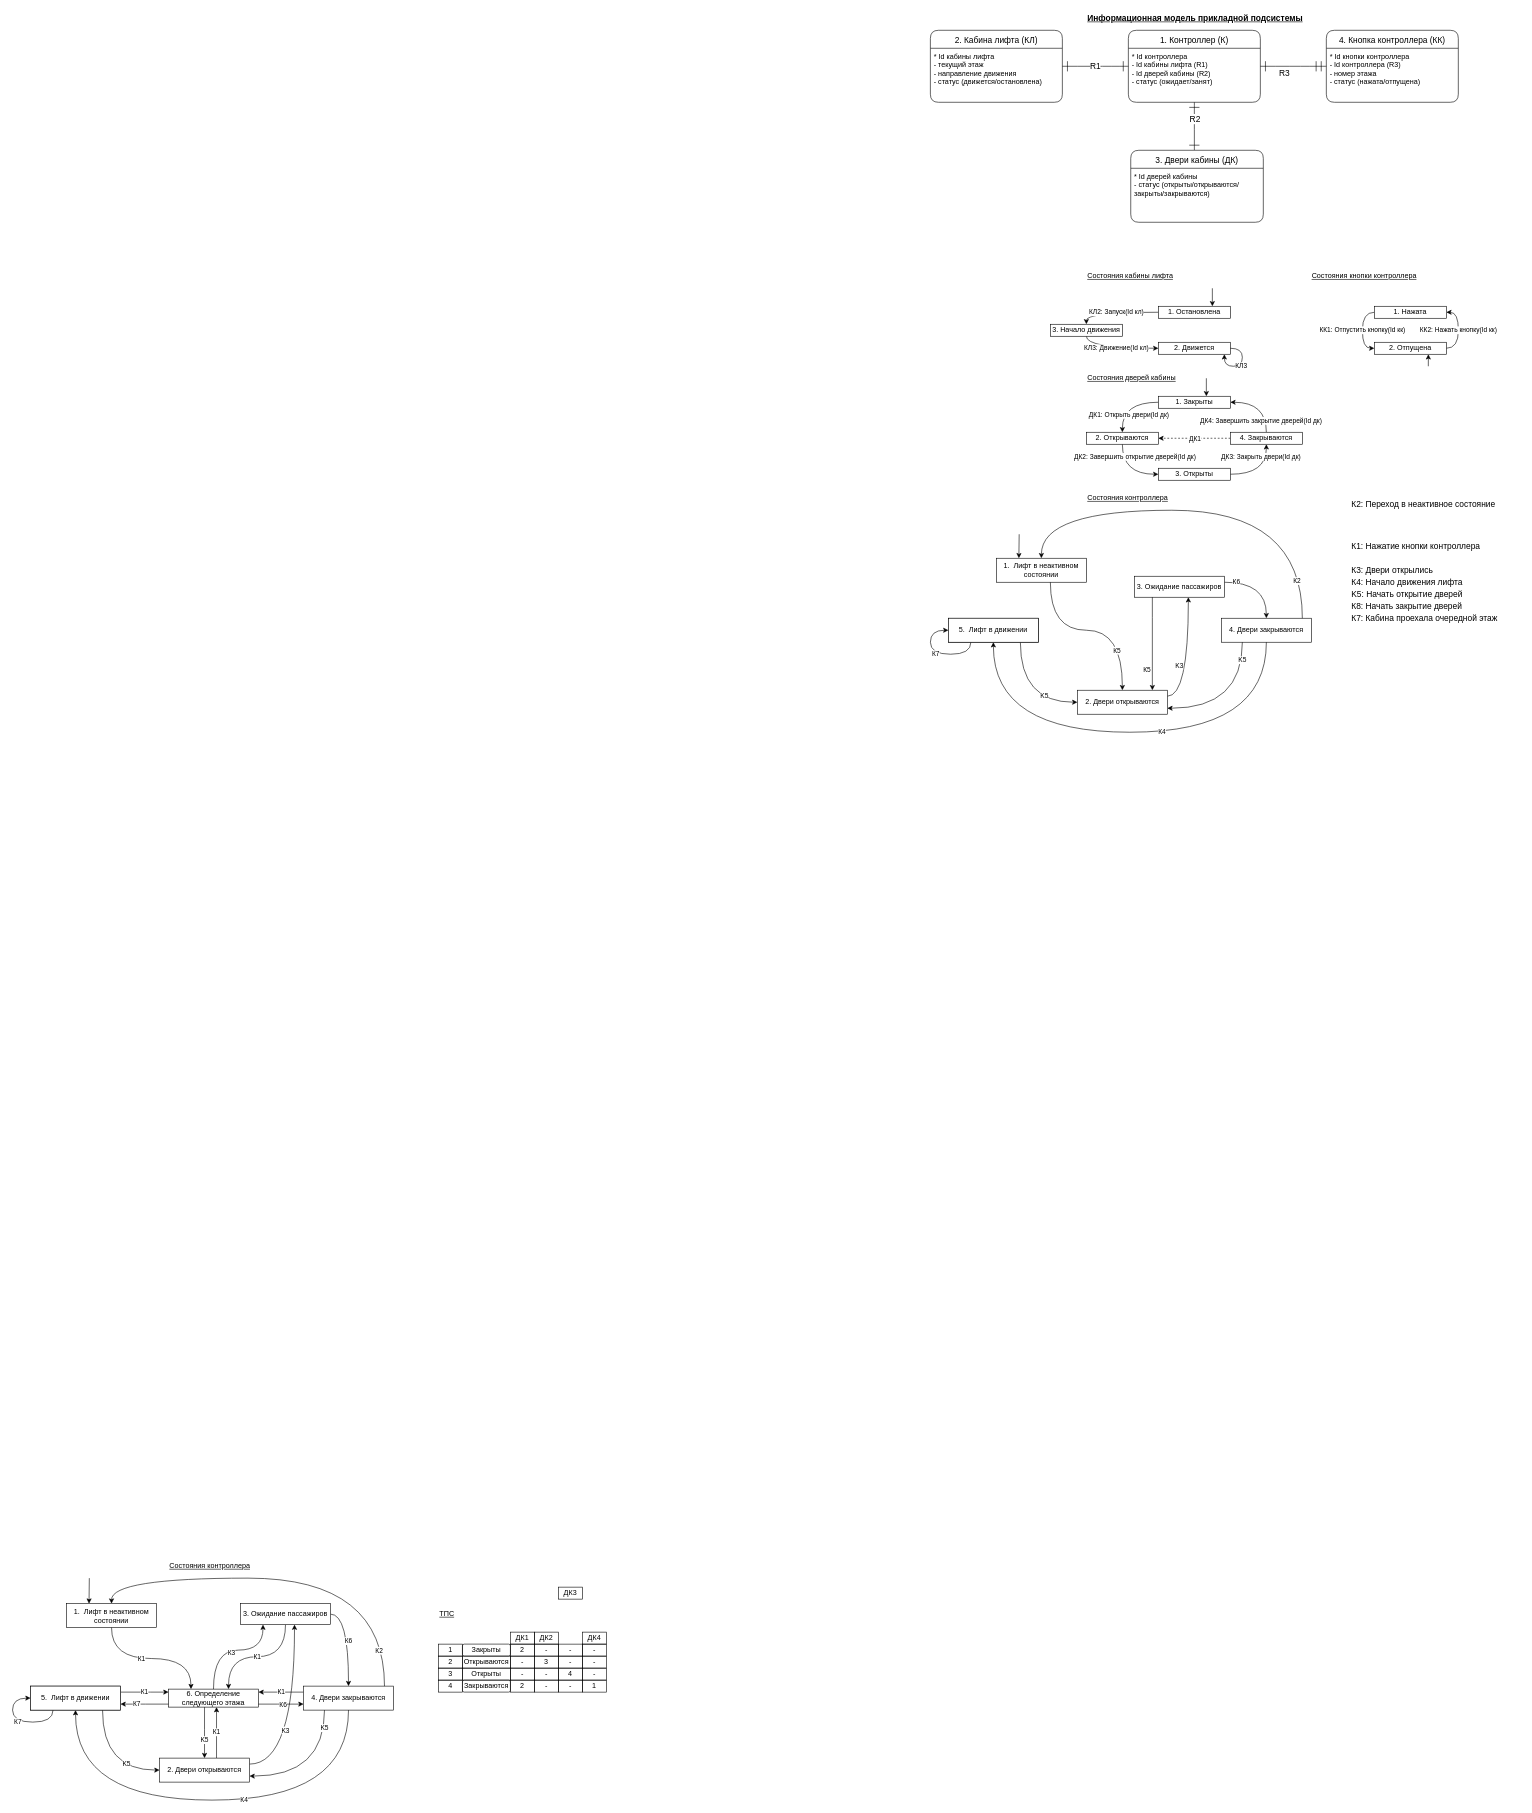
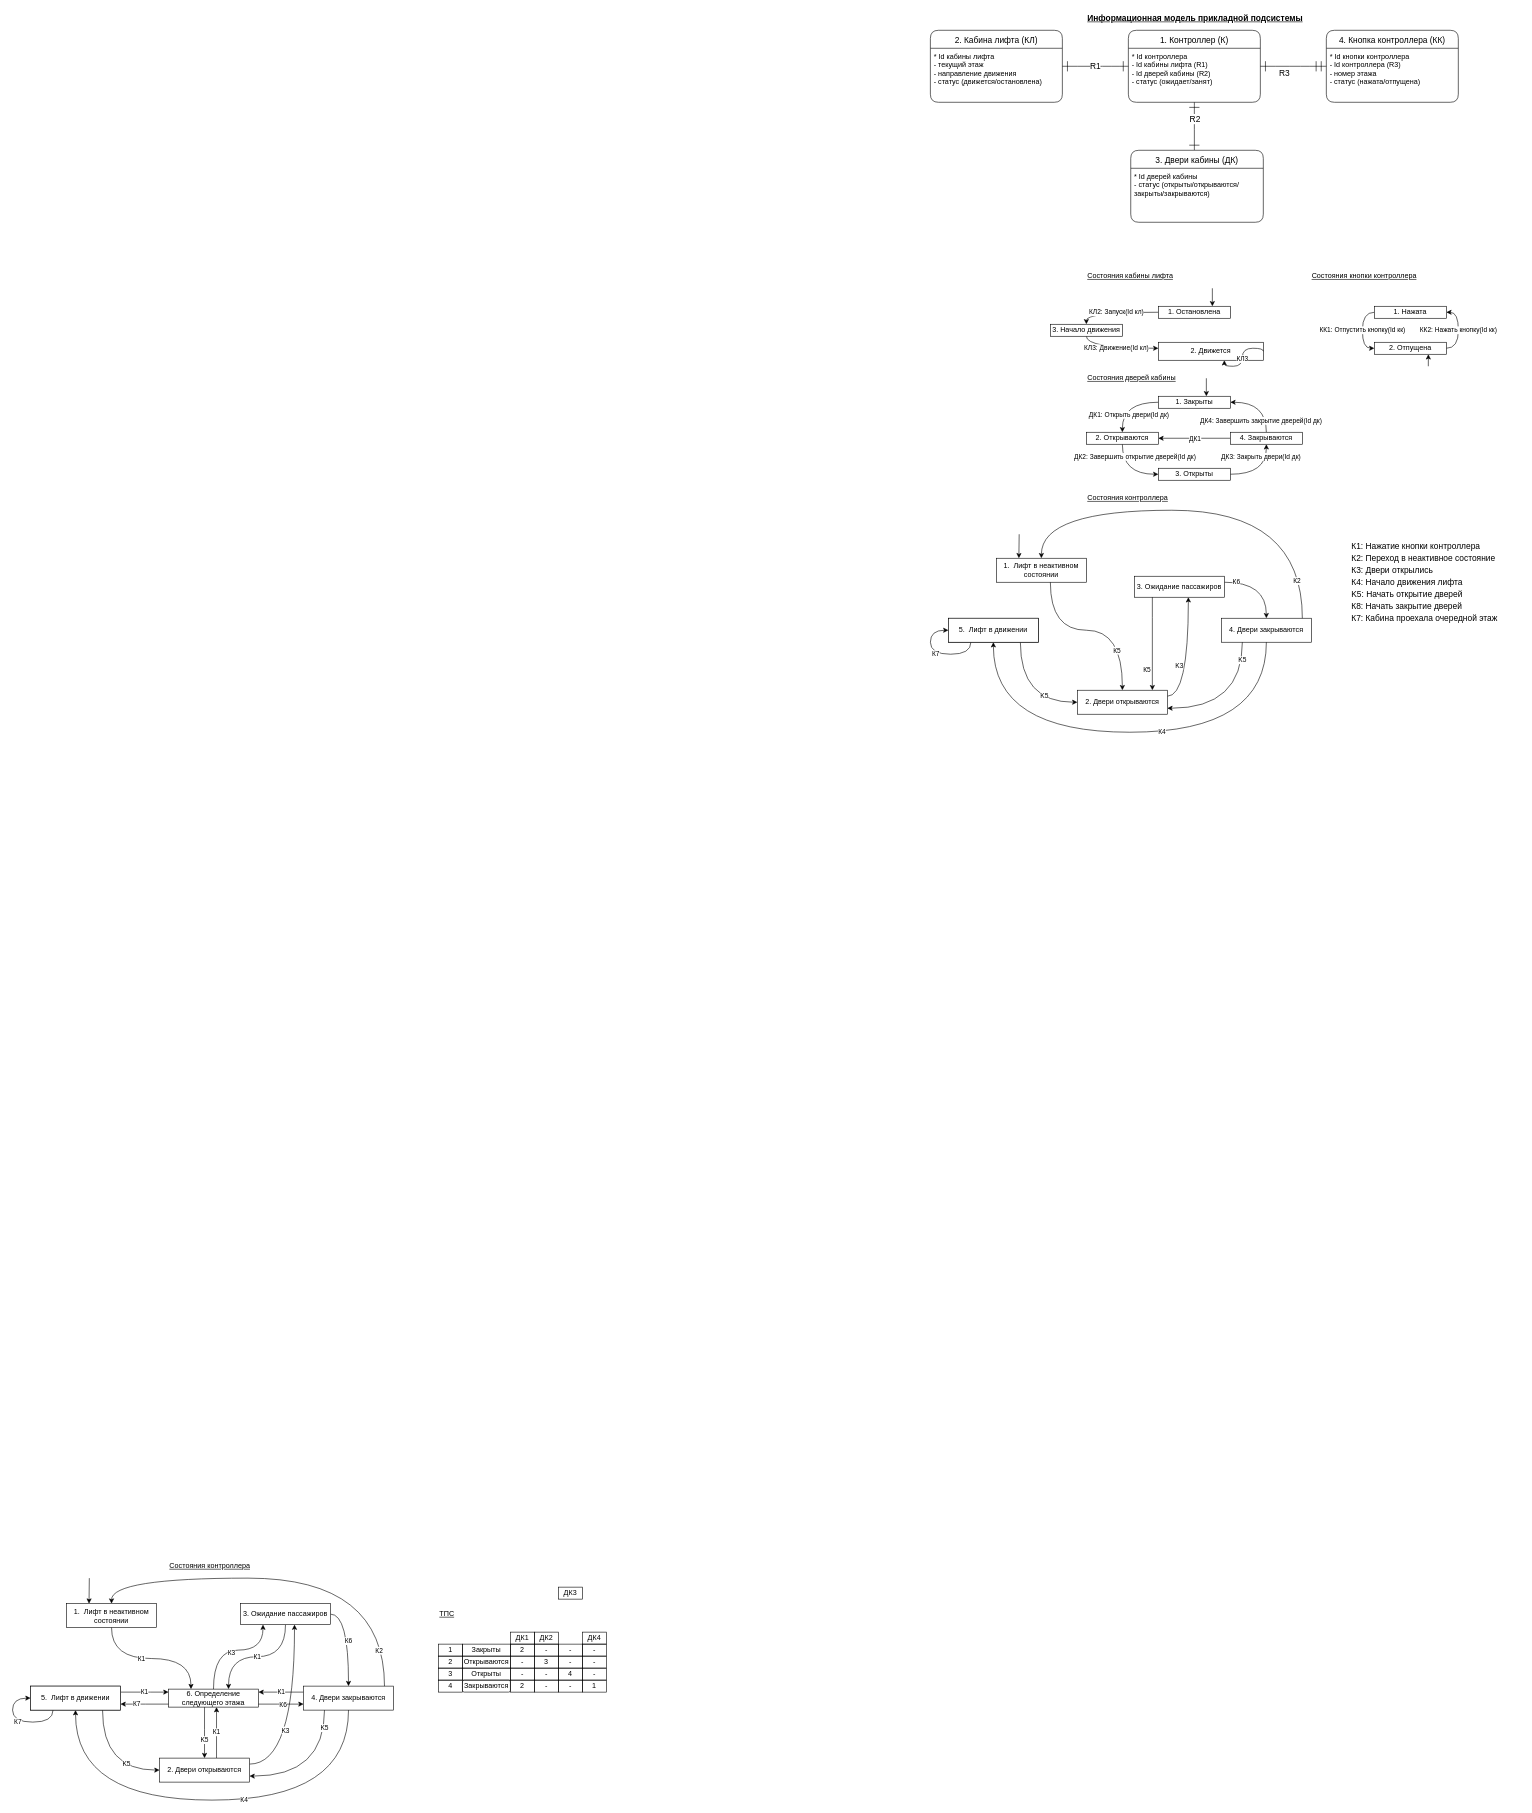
(1194, 348) -> (1211, 351)
(1215, 438) -> (1215, 438)
(1434, 504) -> (1434, 558)
(486, 1650) -> (486, 1650)
